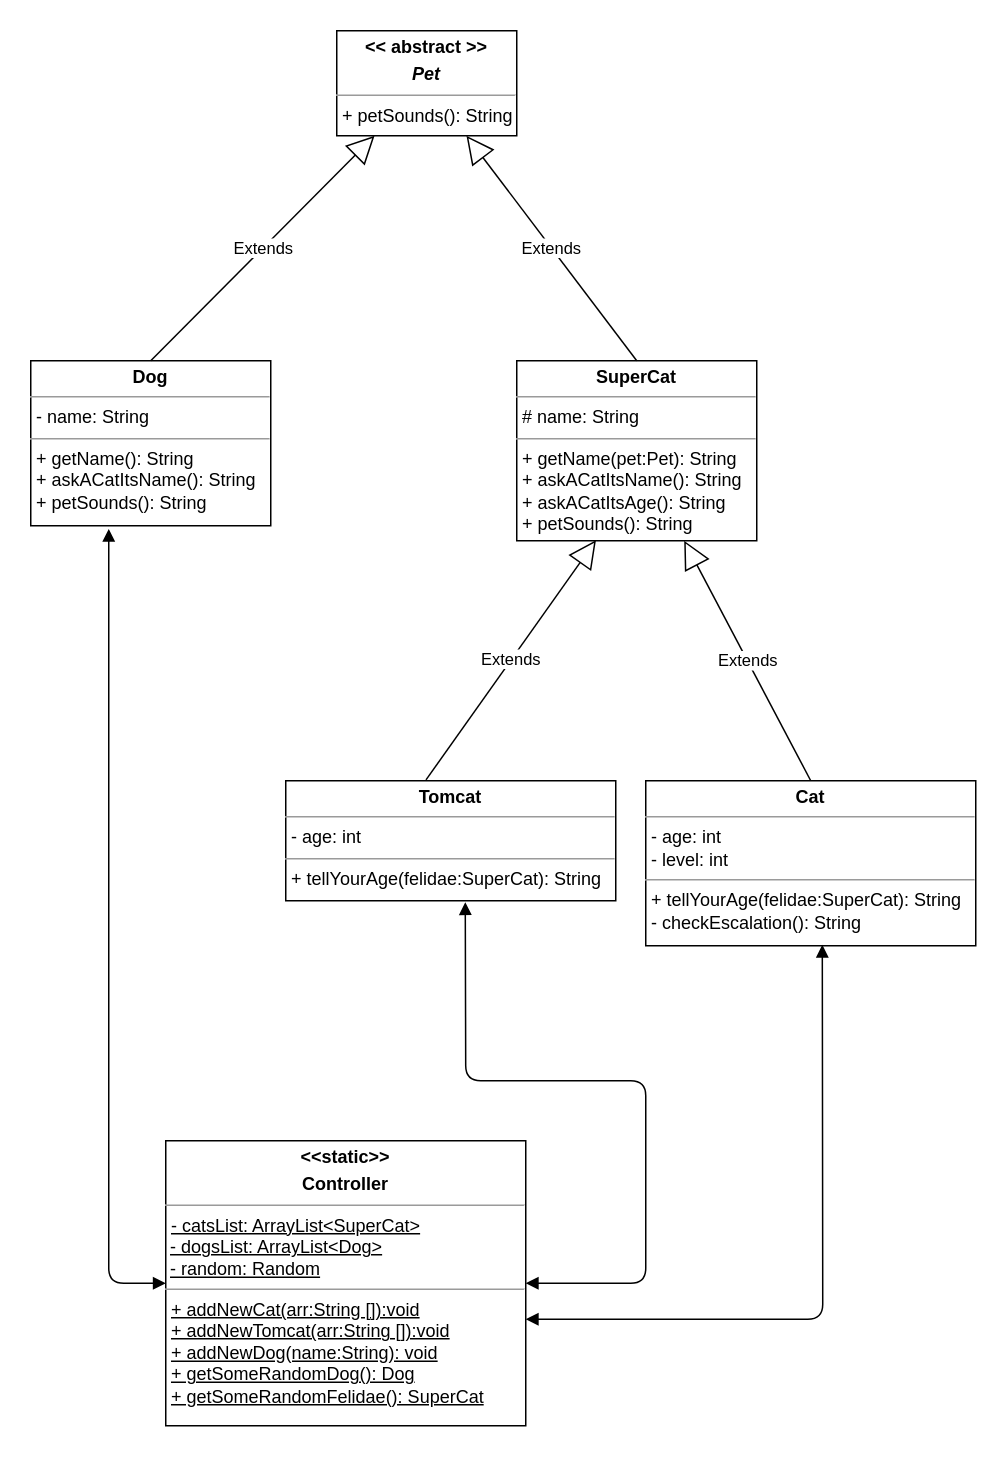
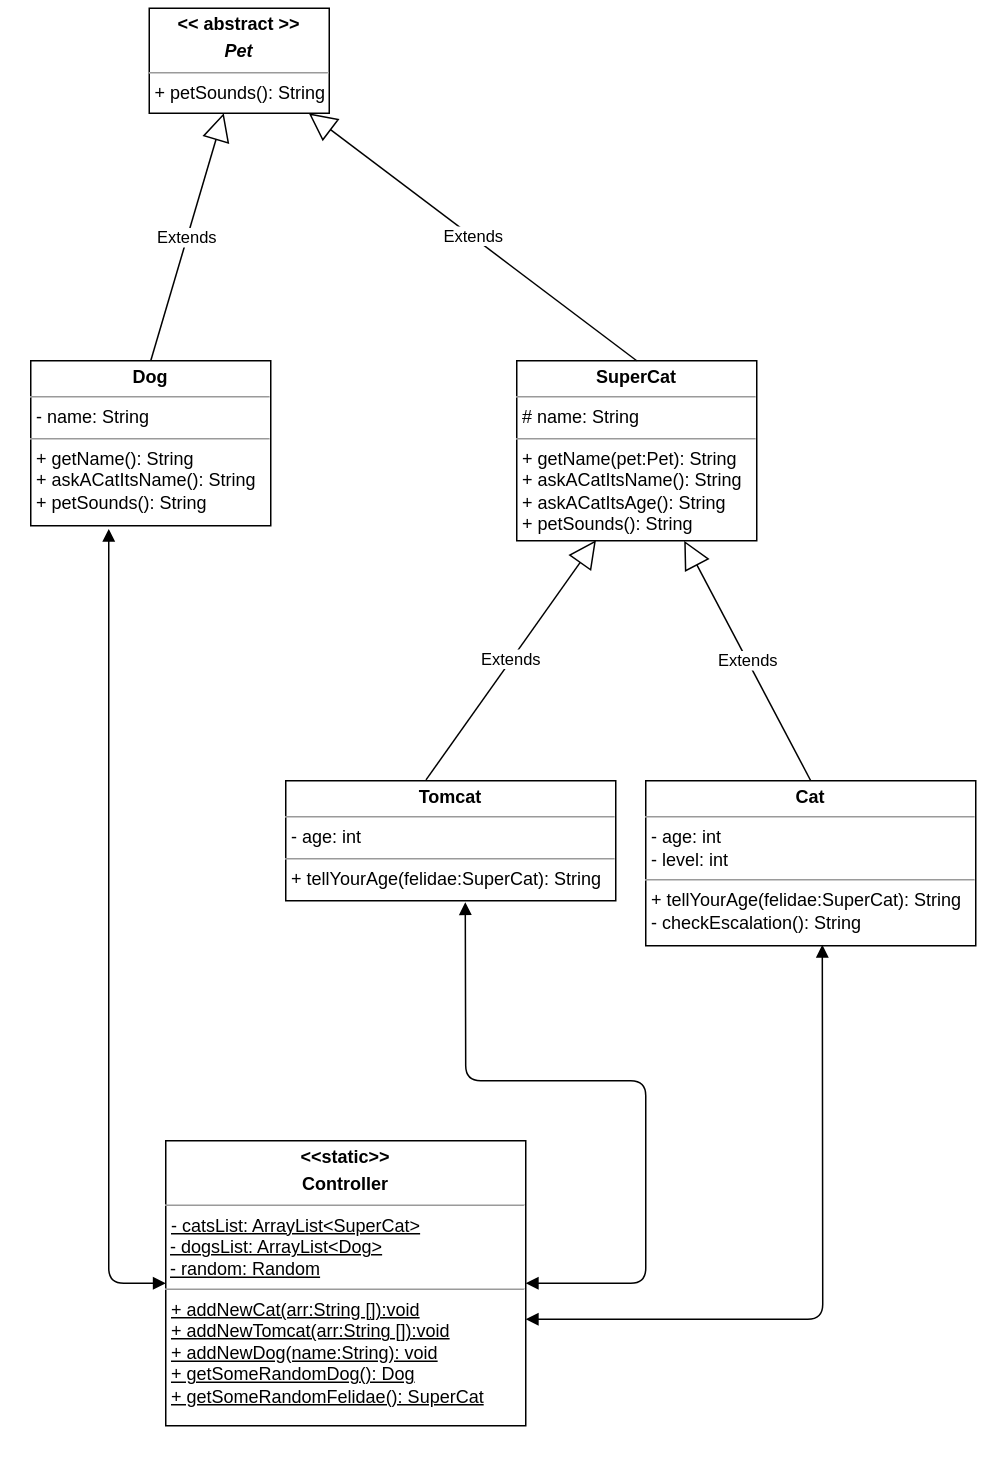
(427, 83) -> (239, 61)
